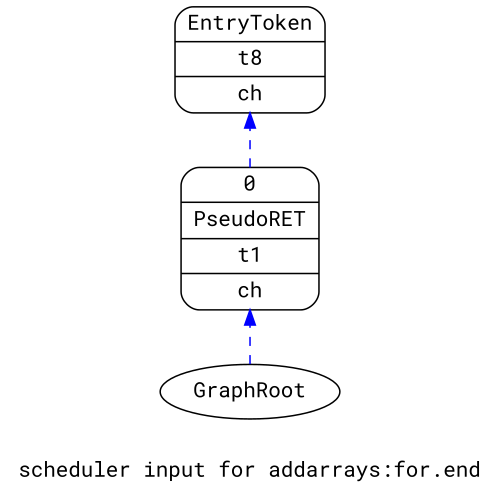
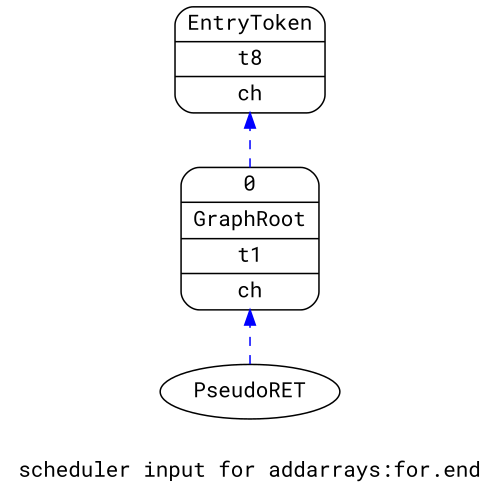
(250, 220) -> (250, 220)
(250, 392) -> (250, 392)
